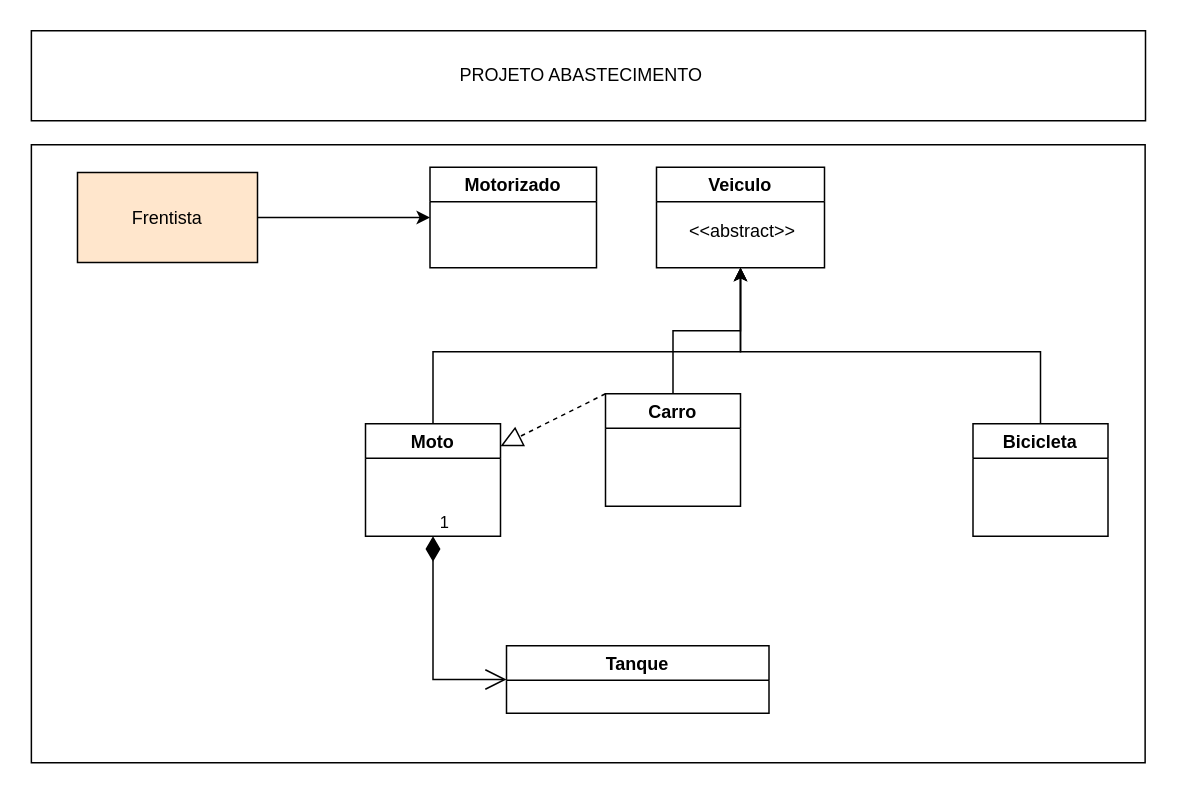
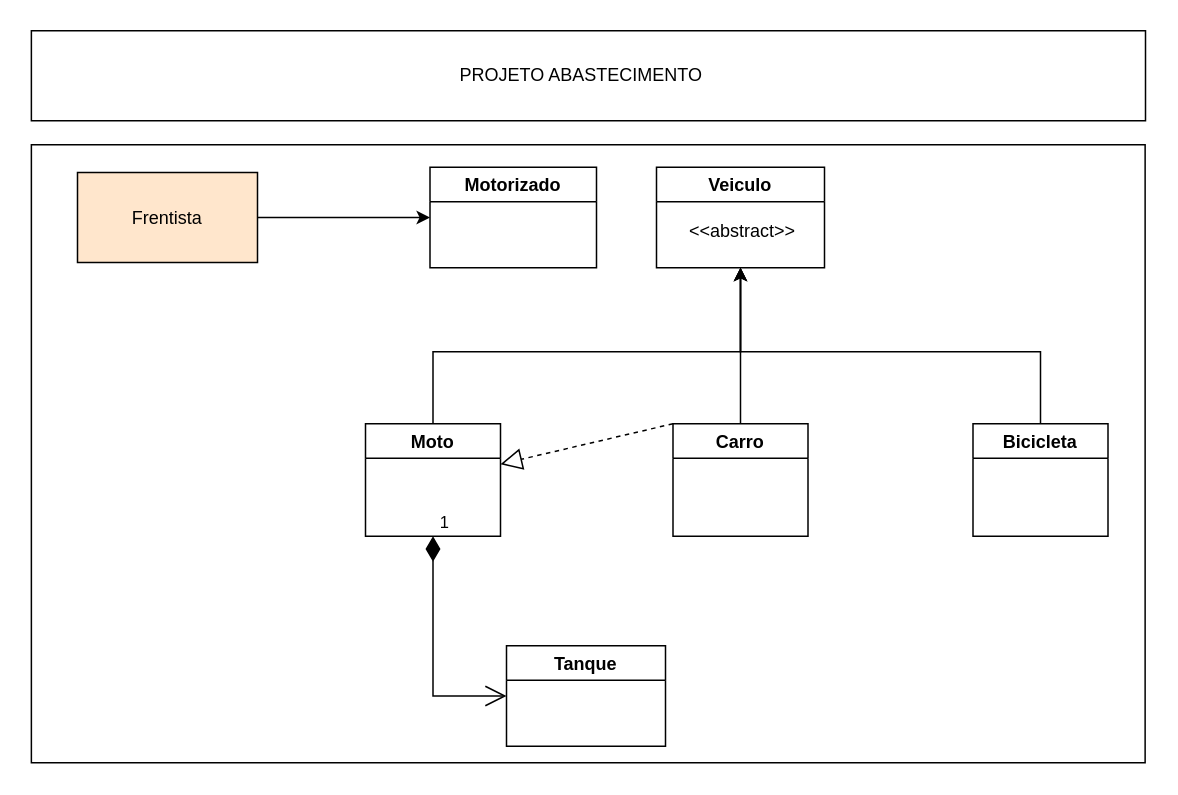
(673, 450) -> (740, 480)
(638, 680) -> (586, 696)
